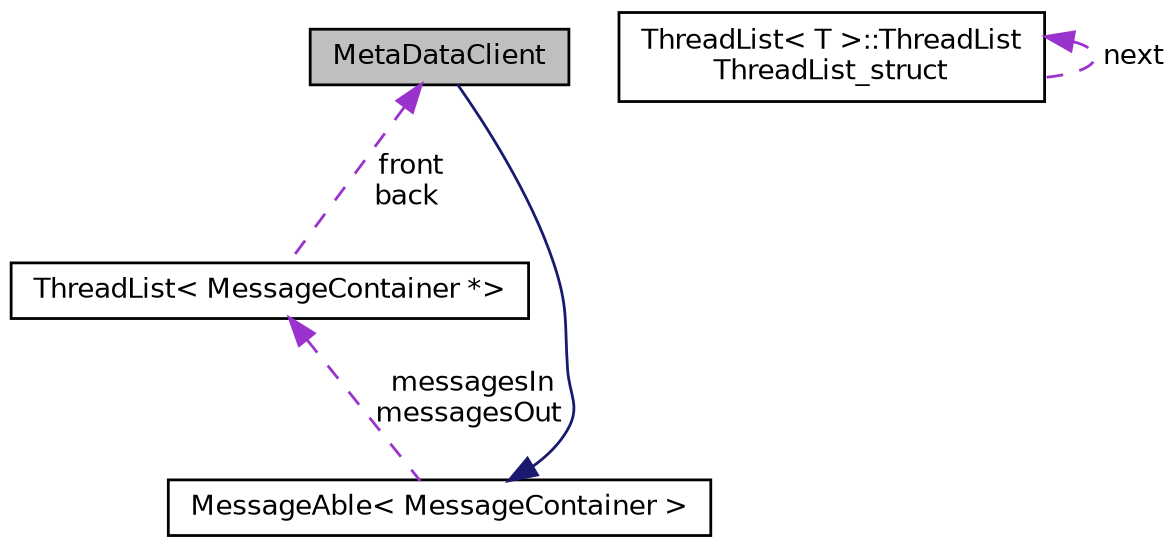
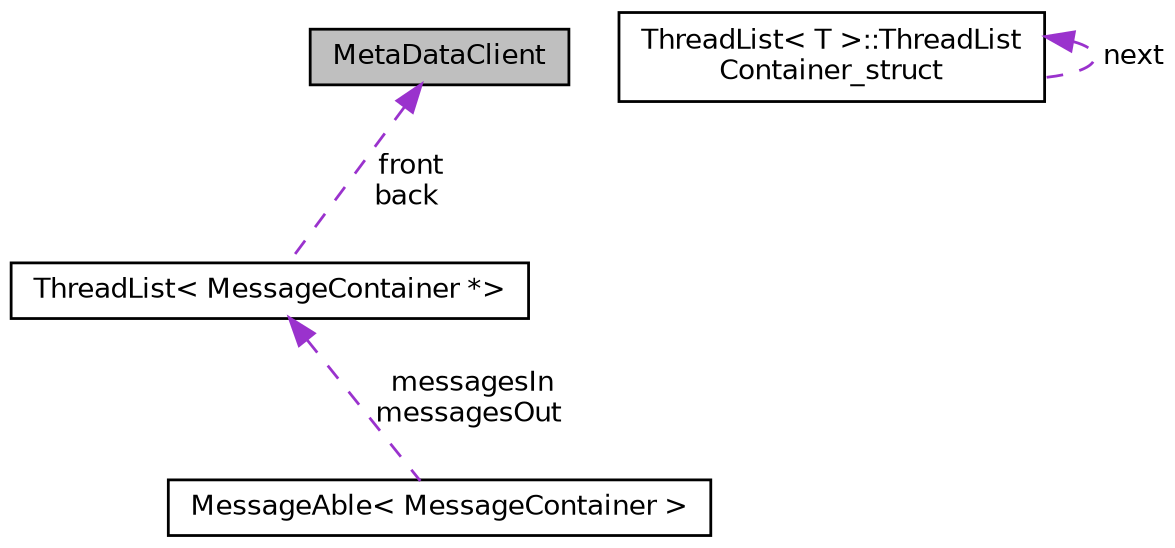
(832, 57) -> (832, 57)
(556, 271) -> none
